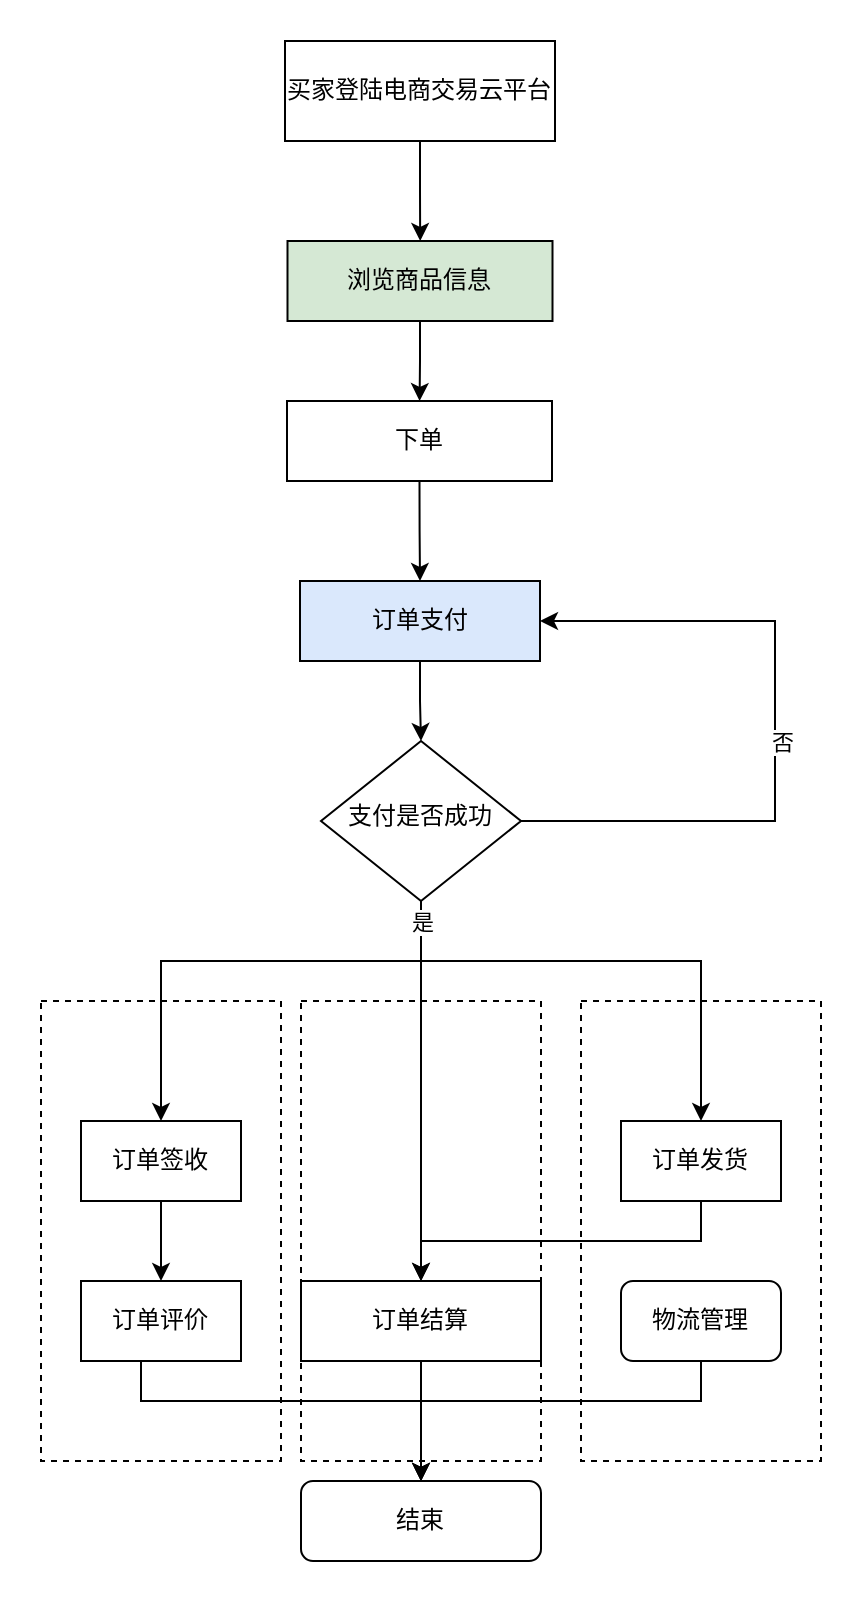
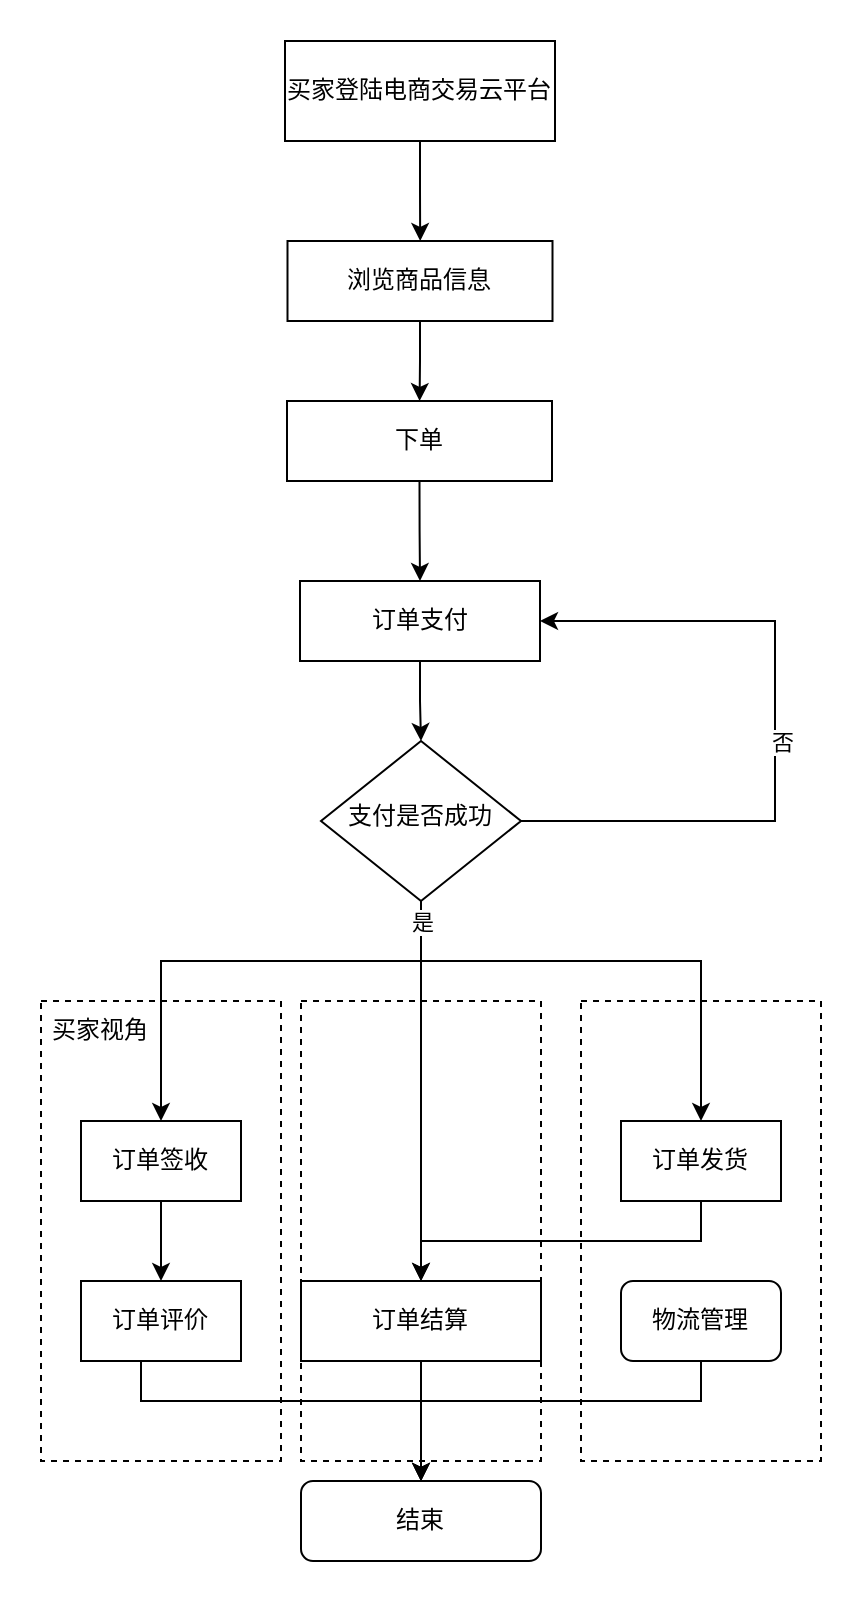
(420, 281) -> (420, 281)
(420, 621) -> (420, 621)
none -> (101, 1031)
